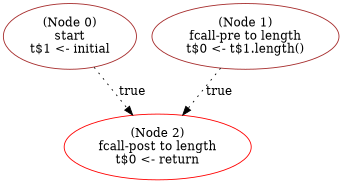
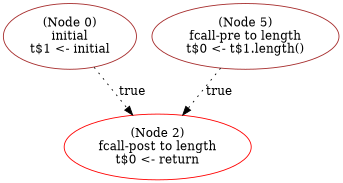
(70, 36) -> (70, 36)
(245, 36) -> (245, 36)
